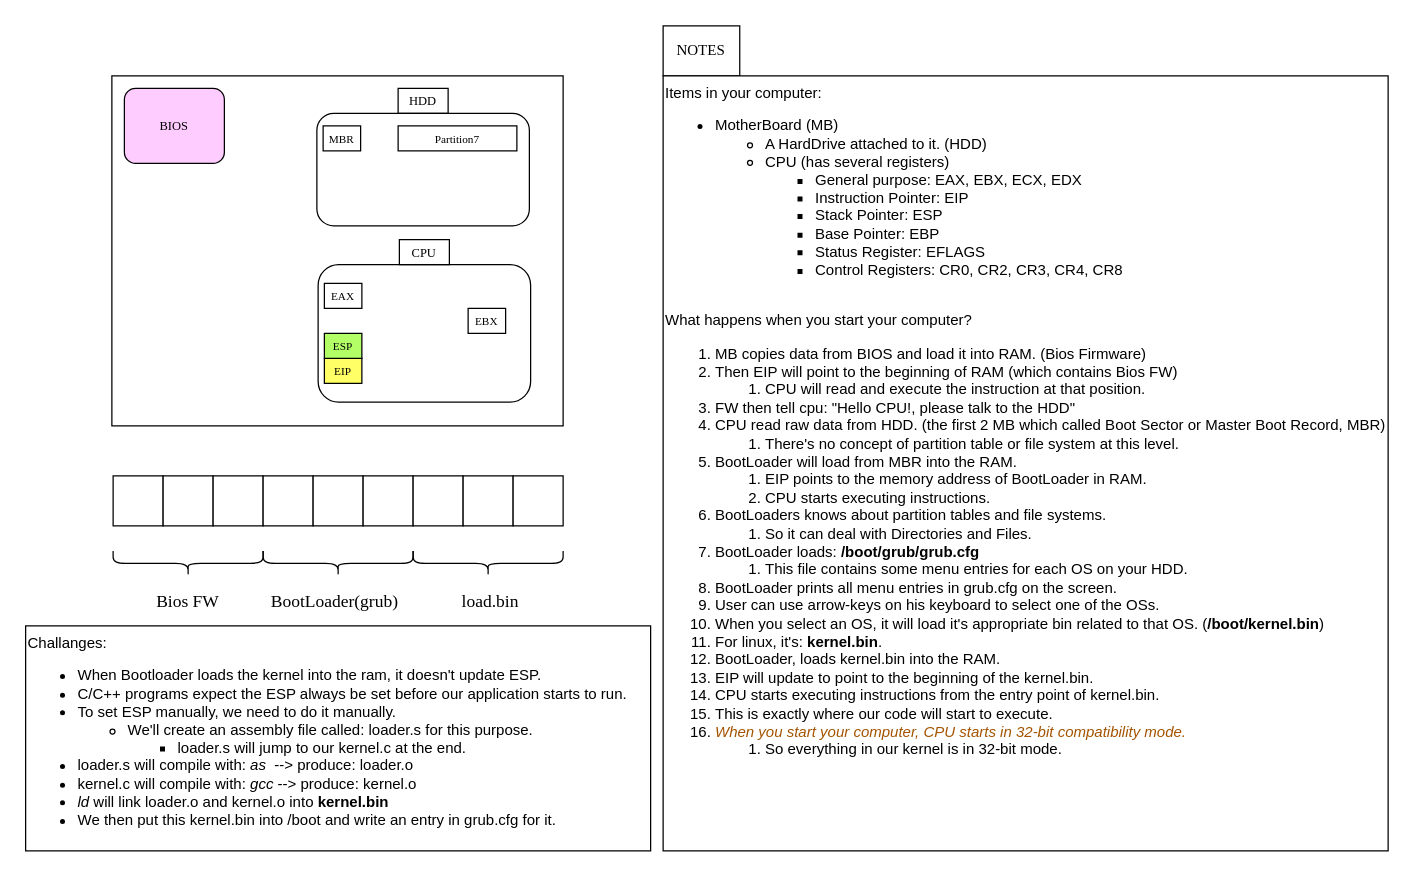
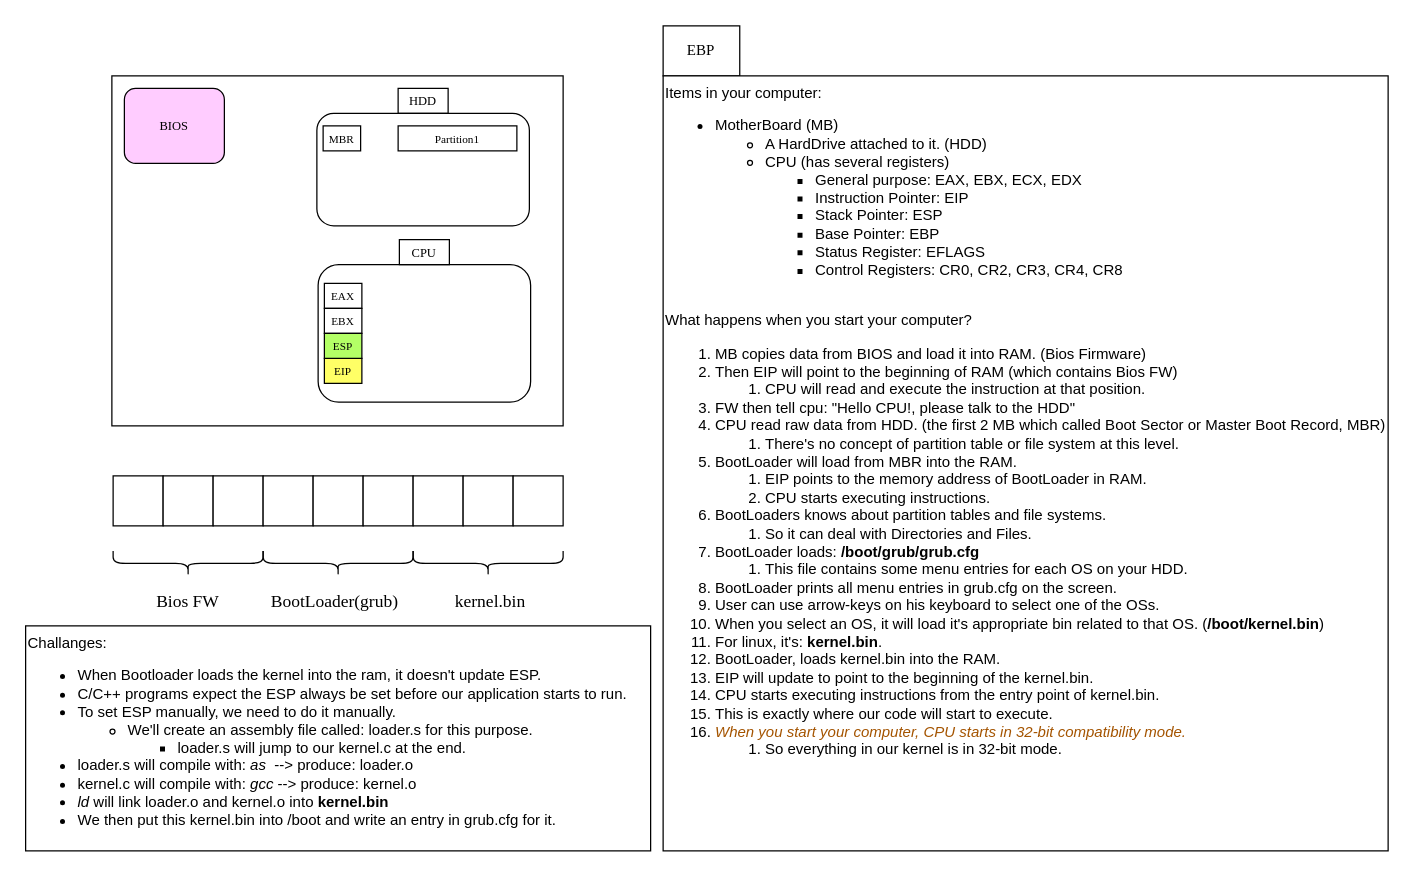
(701, 51) -> (701, 51)
(458, 138) -> (458, 138)
(487, 321) -> (343, 321)
(491, 602) -> (491, 602)
